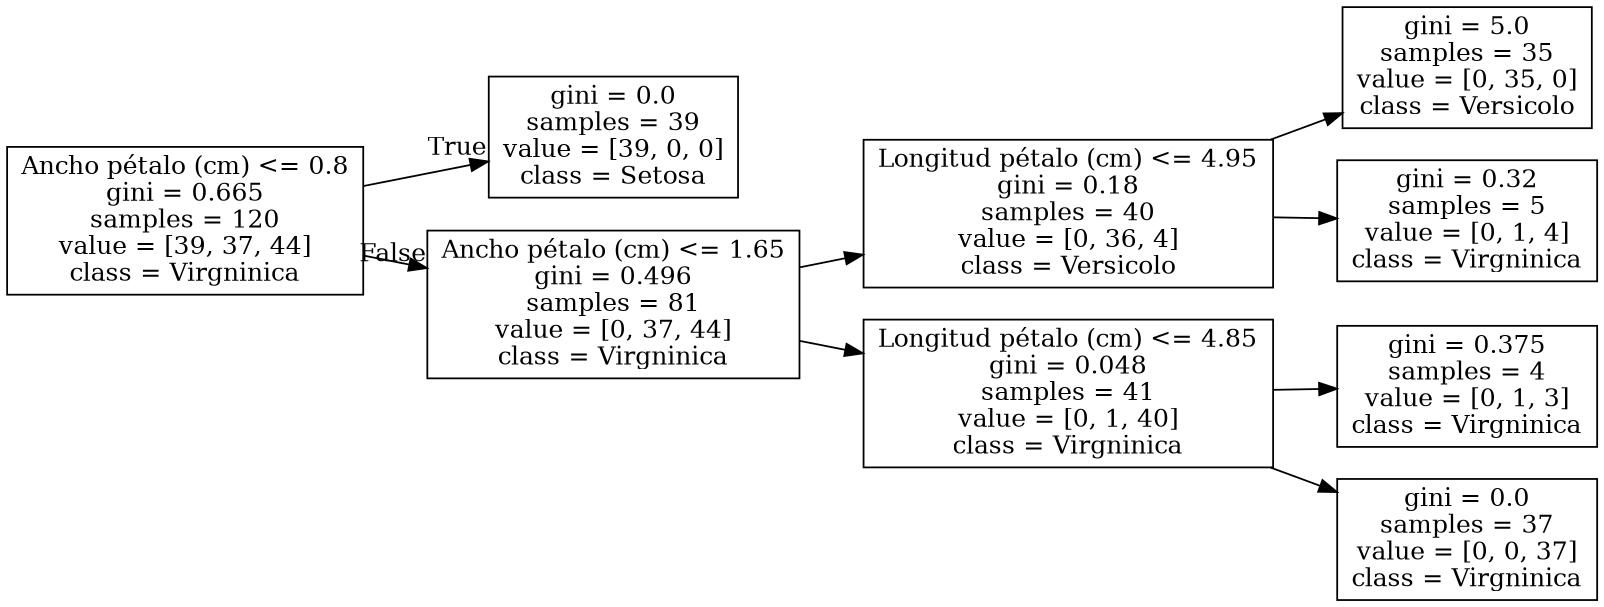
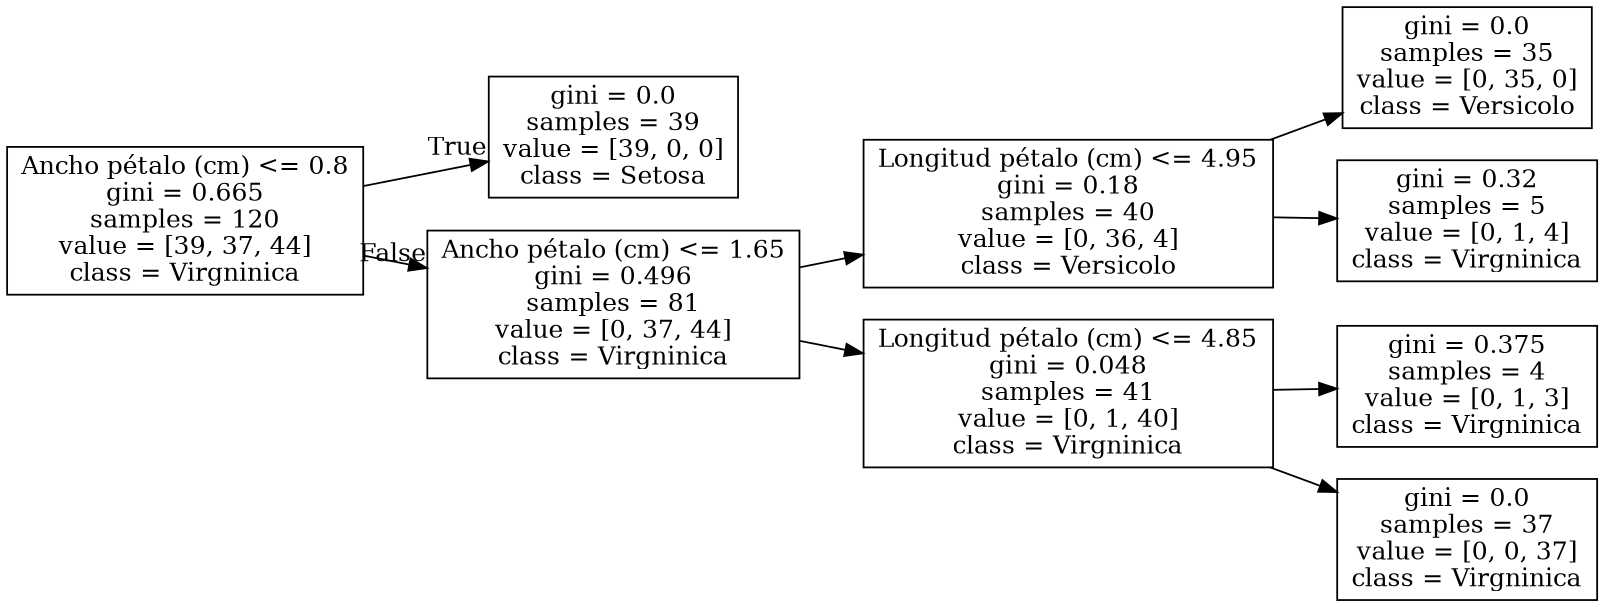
(1467, 68) -> (1467, 68)
